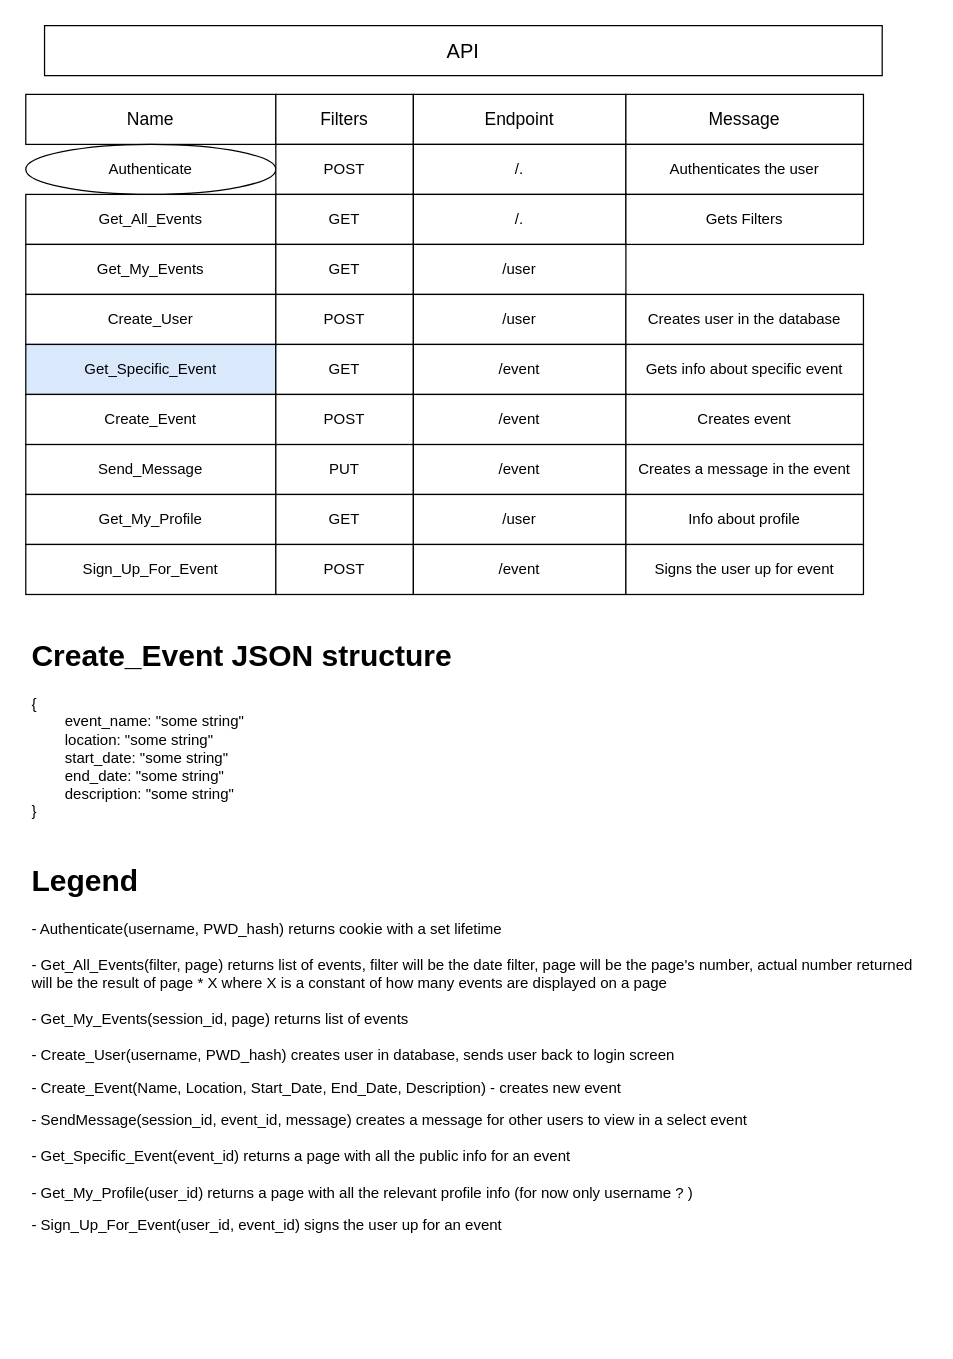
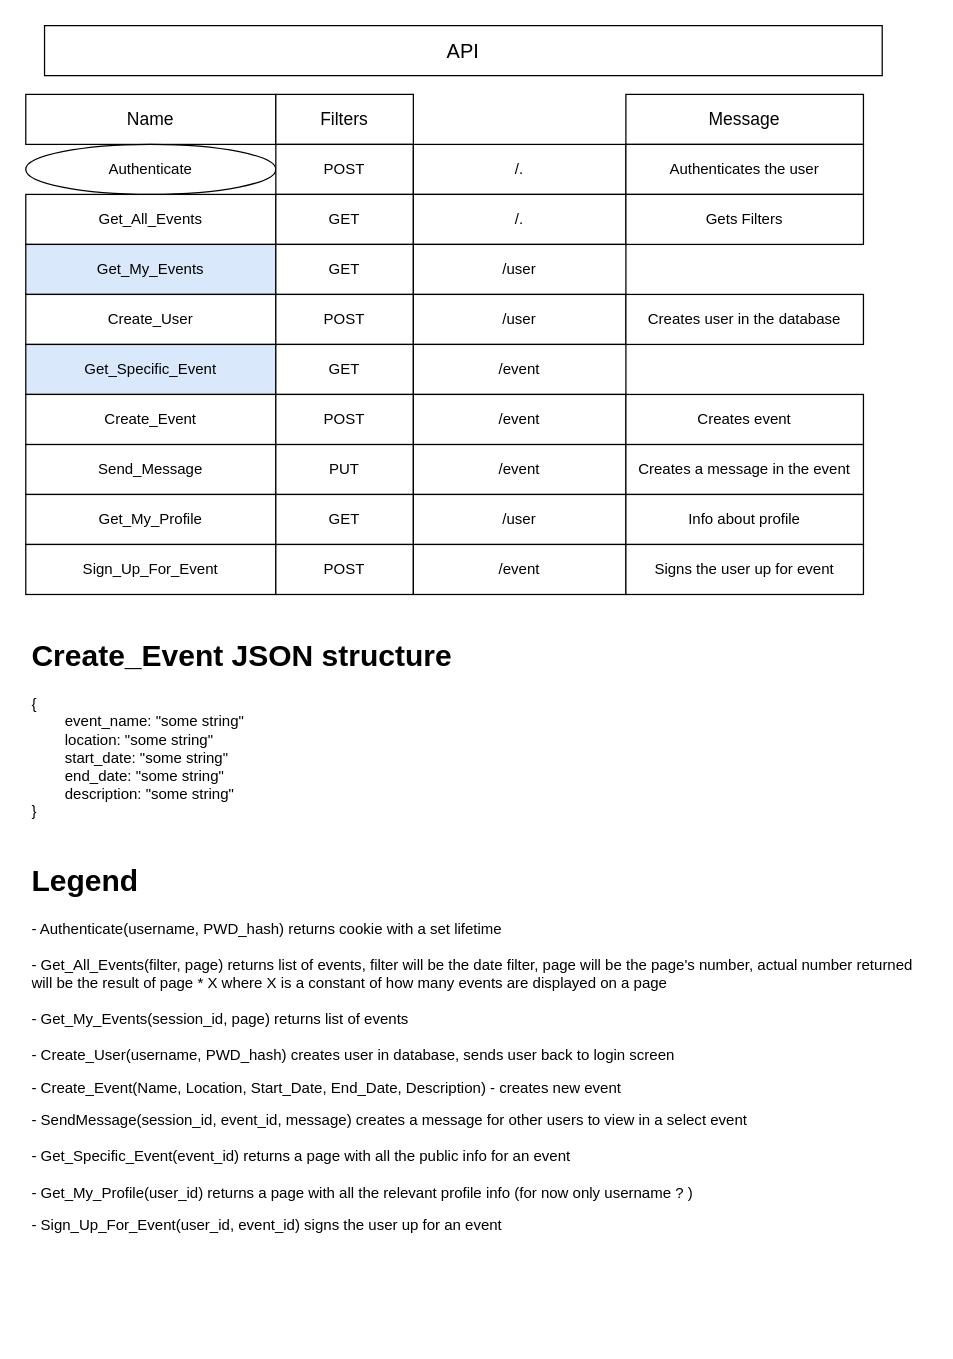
(519, 119) -> none
(151, 269) -> (151, 269)
(744, 369) -> none
